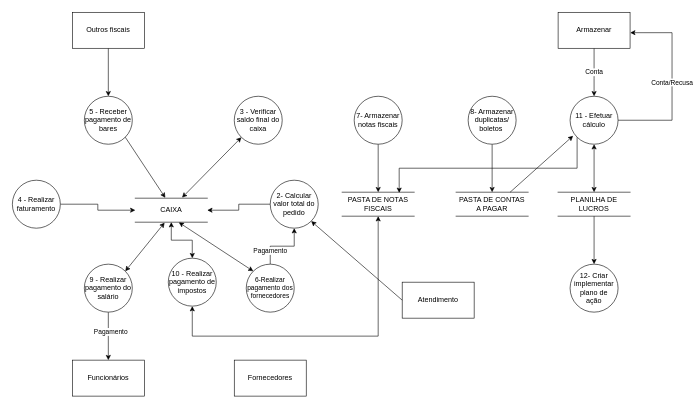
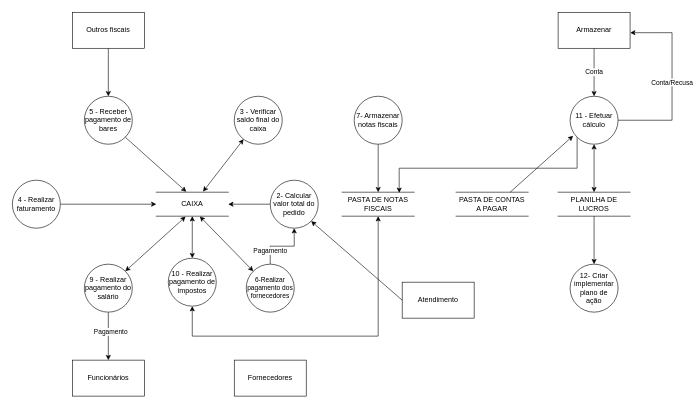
(492, 120) -> none
(492, 186) -> none
(171, 210) -> (192, 204)
